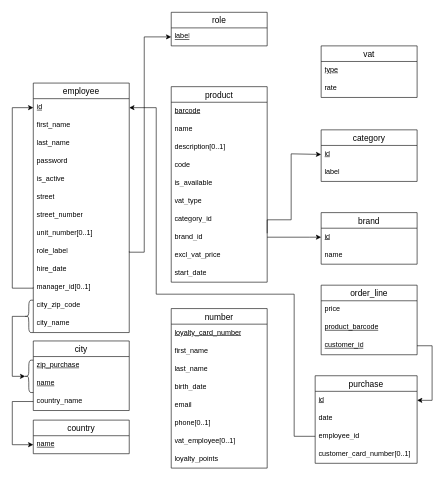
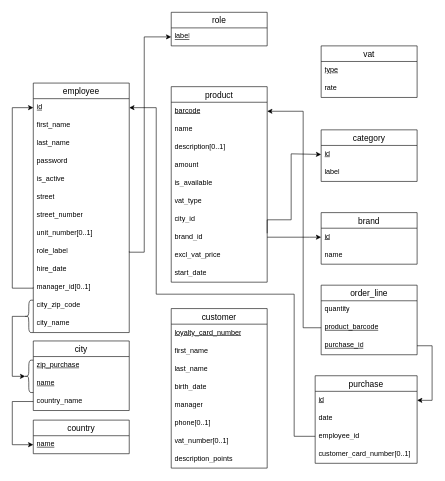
(183, 165) -> (187, 165)
(196, 219) -> (187, 219)
(334, 309) -> (340, 309)
(219, 317) -> (219, 317)
none -> (303, 328)
(346, 345) -> (346, 345)
(183, 405) -> (189, 405)
(208, 441) -> (205, 441)
(200, 459) -> (208, 459)
